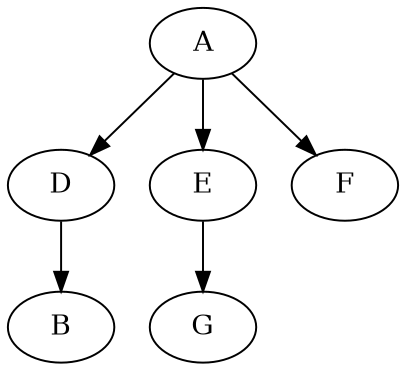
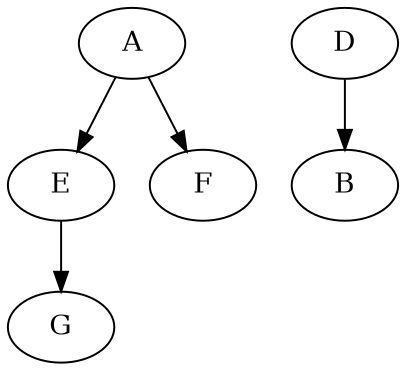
(139, 107) -> none
